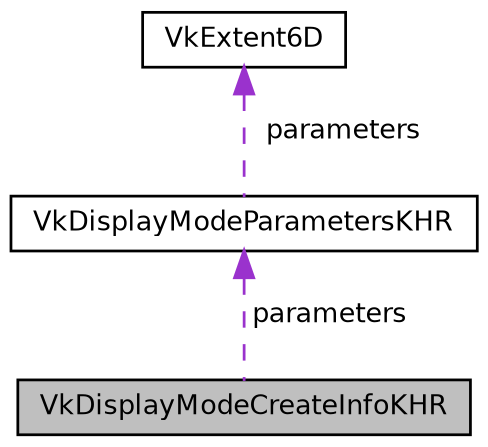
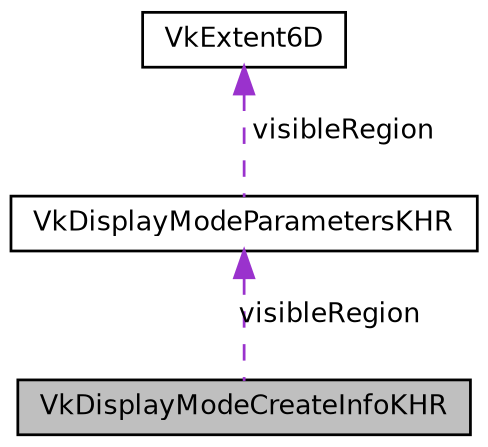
(340, 132) -> (340, 132)
(326, 315) -> (326, 315)
